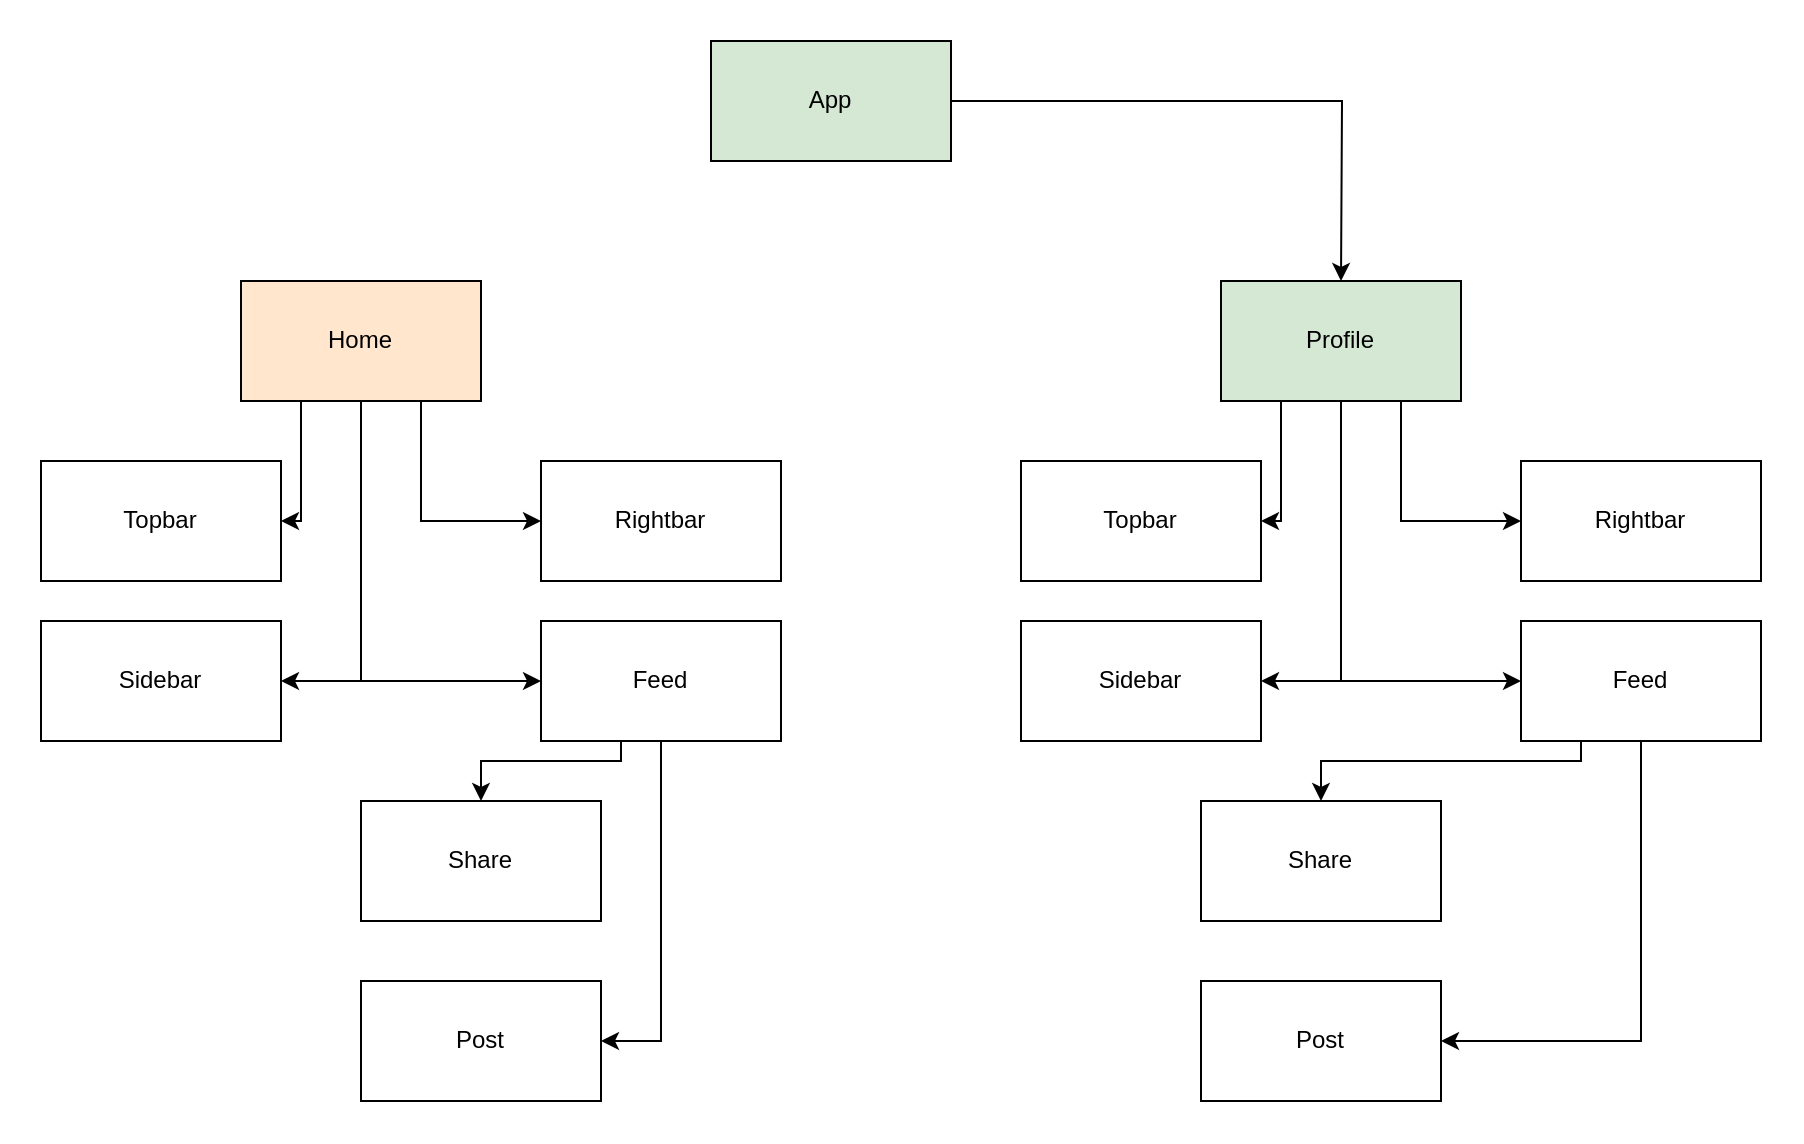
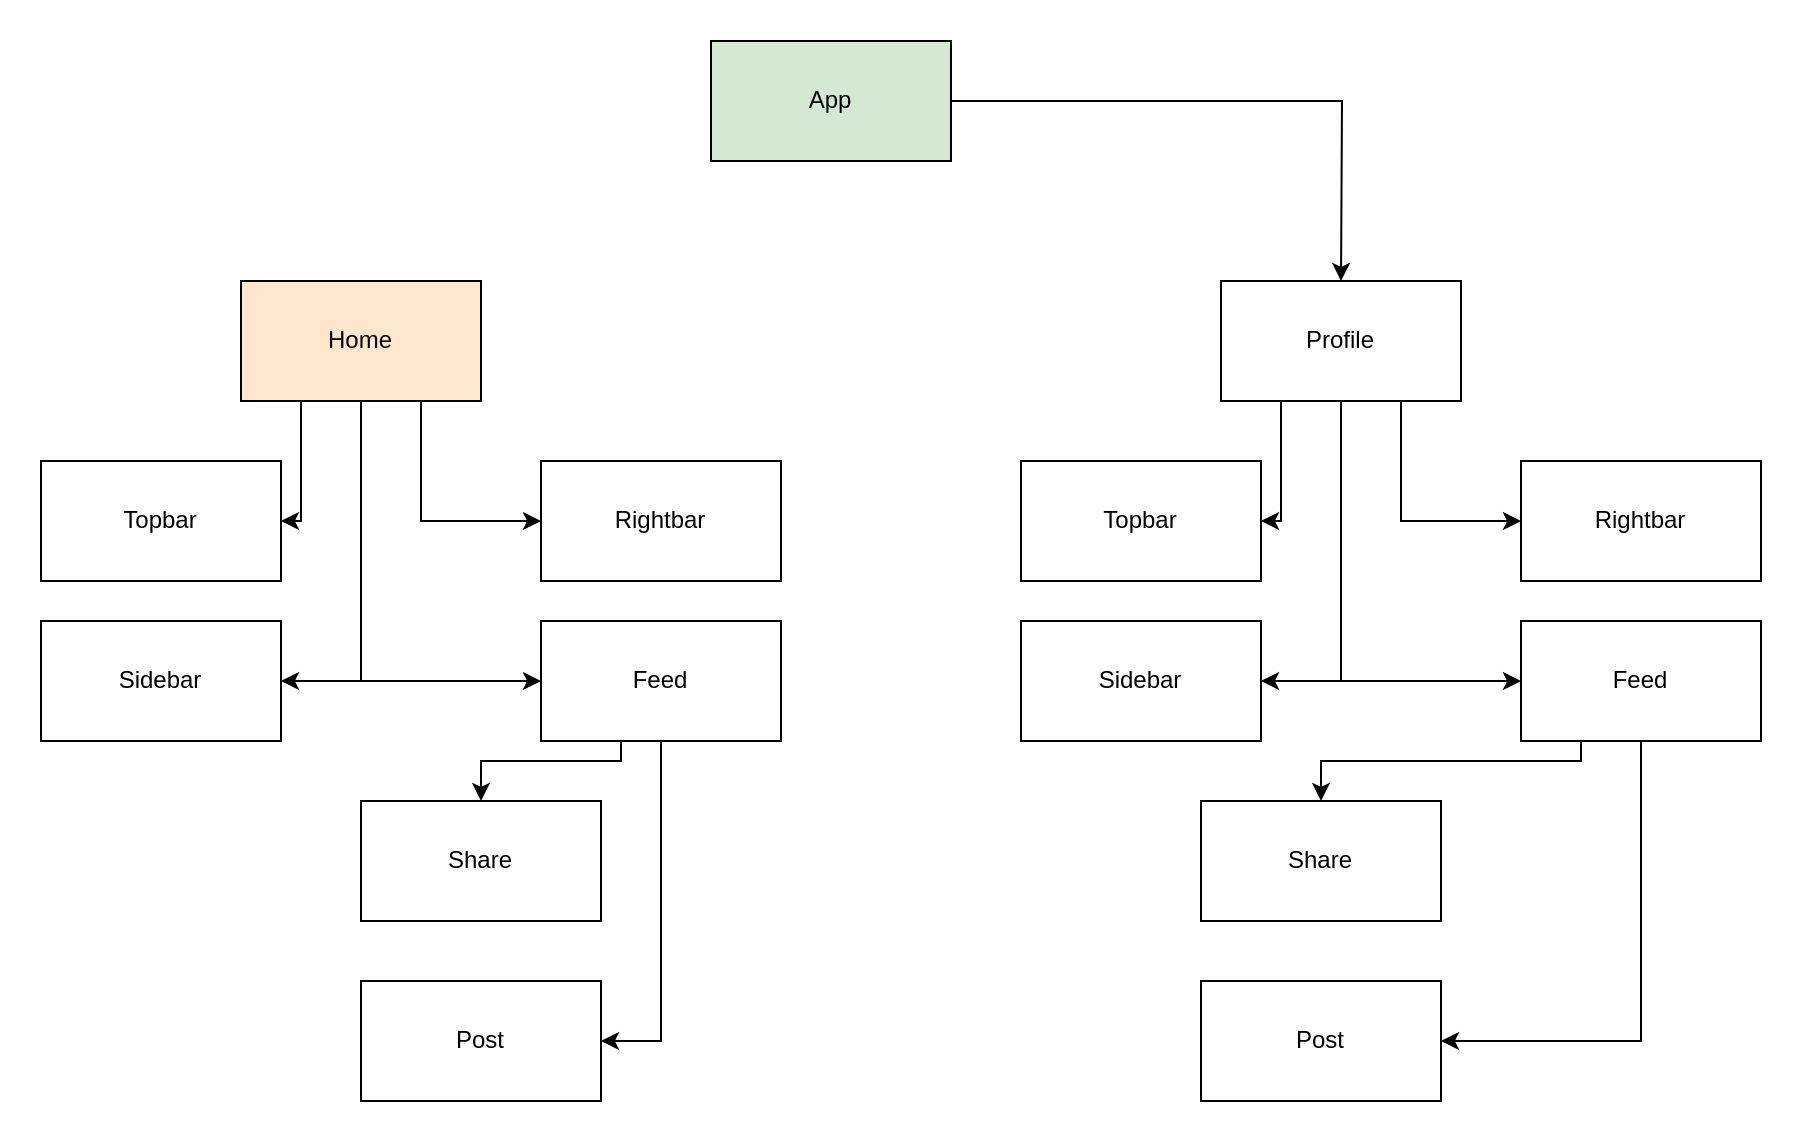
(1341, 341) -> (1341, 341)
